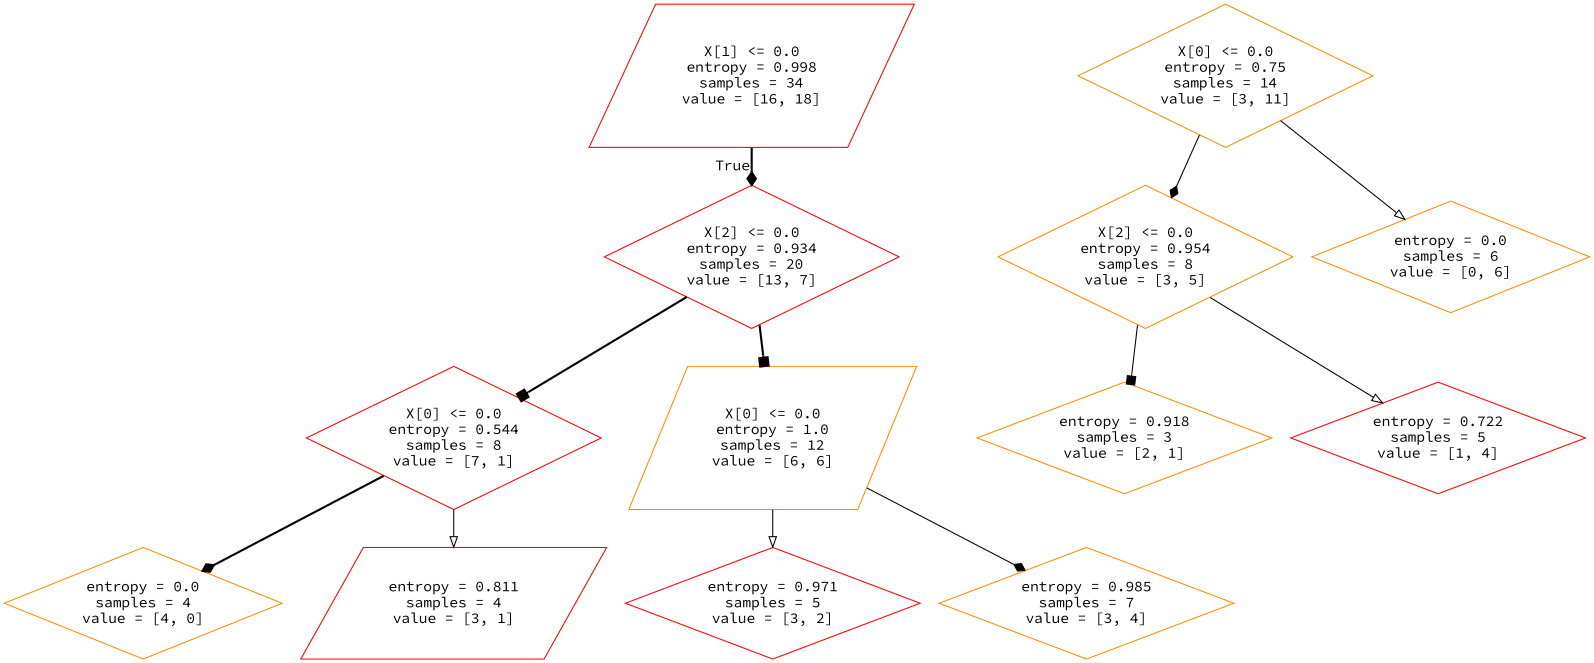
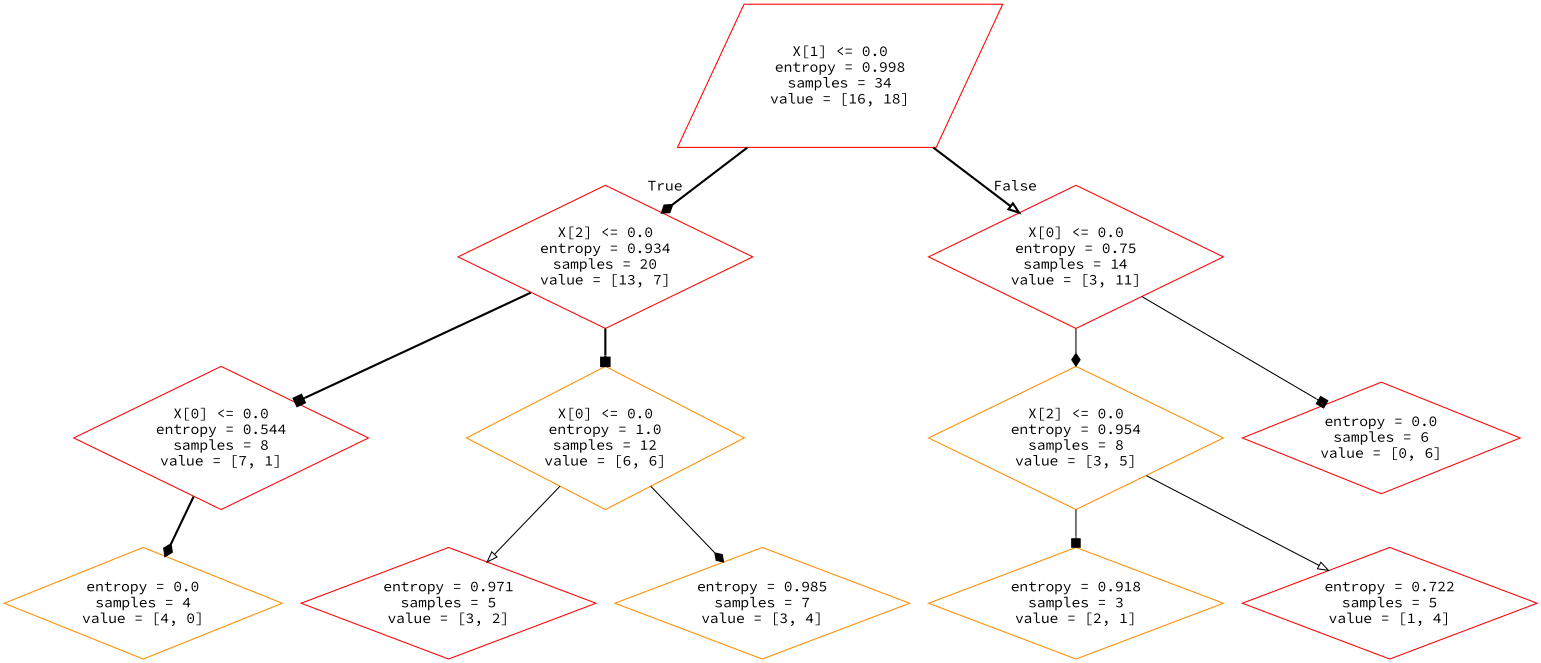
(1225, 76) -> (1076, 257)
(1338, 167) -> (1229, 348)
none -> (972, 177)
(1451, 257) -> (1381, 438)
(773, 438) -> (605, 438)
(454, 603) -> none
